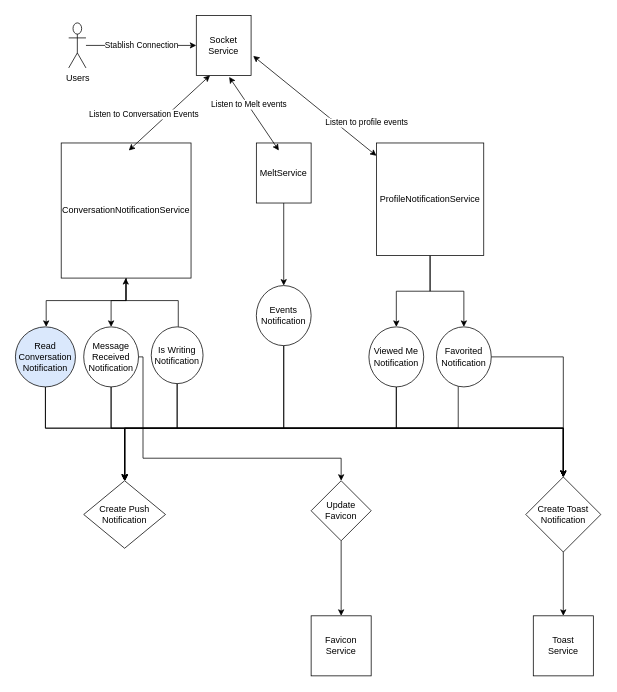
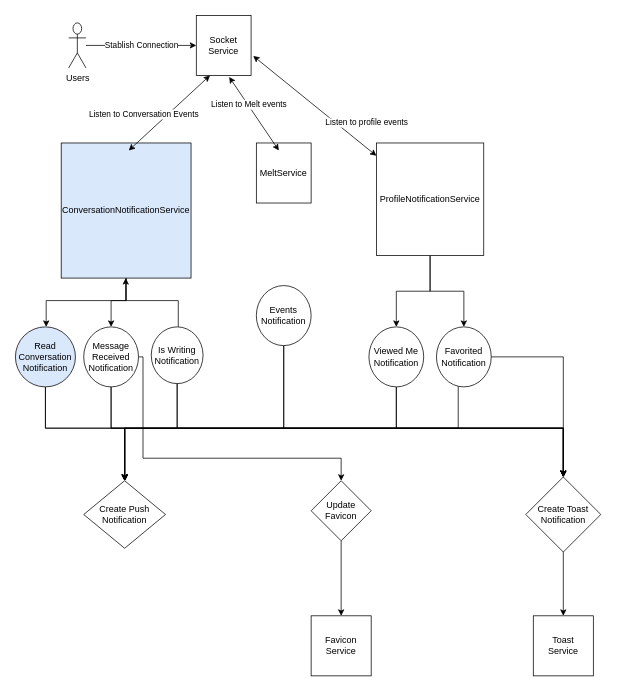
(126, 210) -> (126, 210)
(284, 241) -> none
